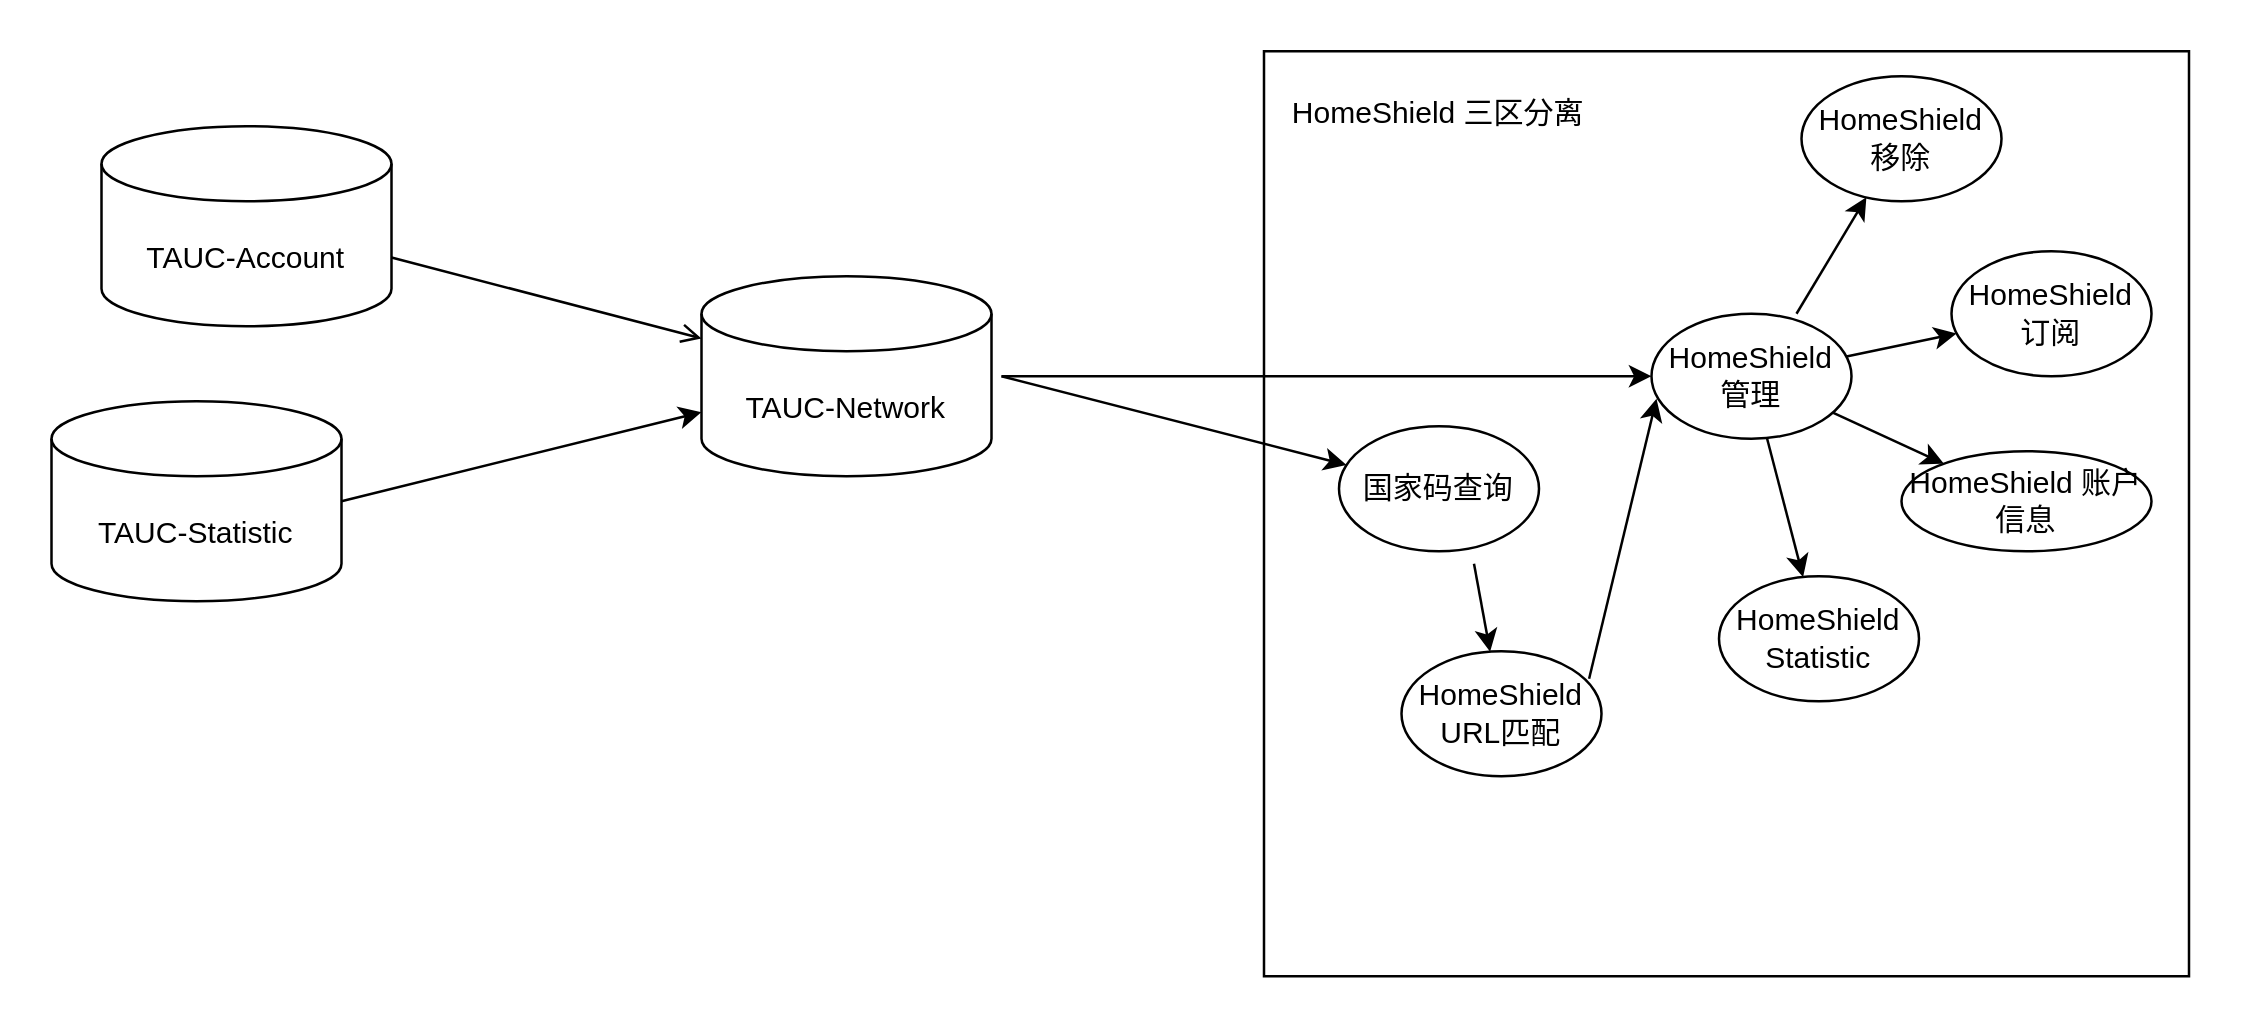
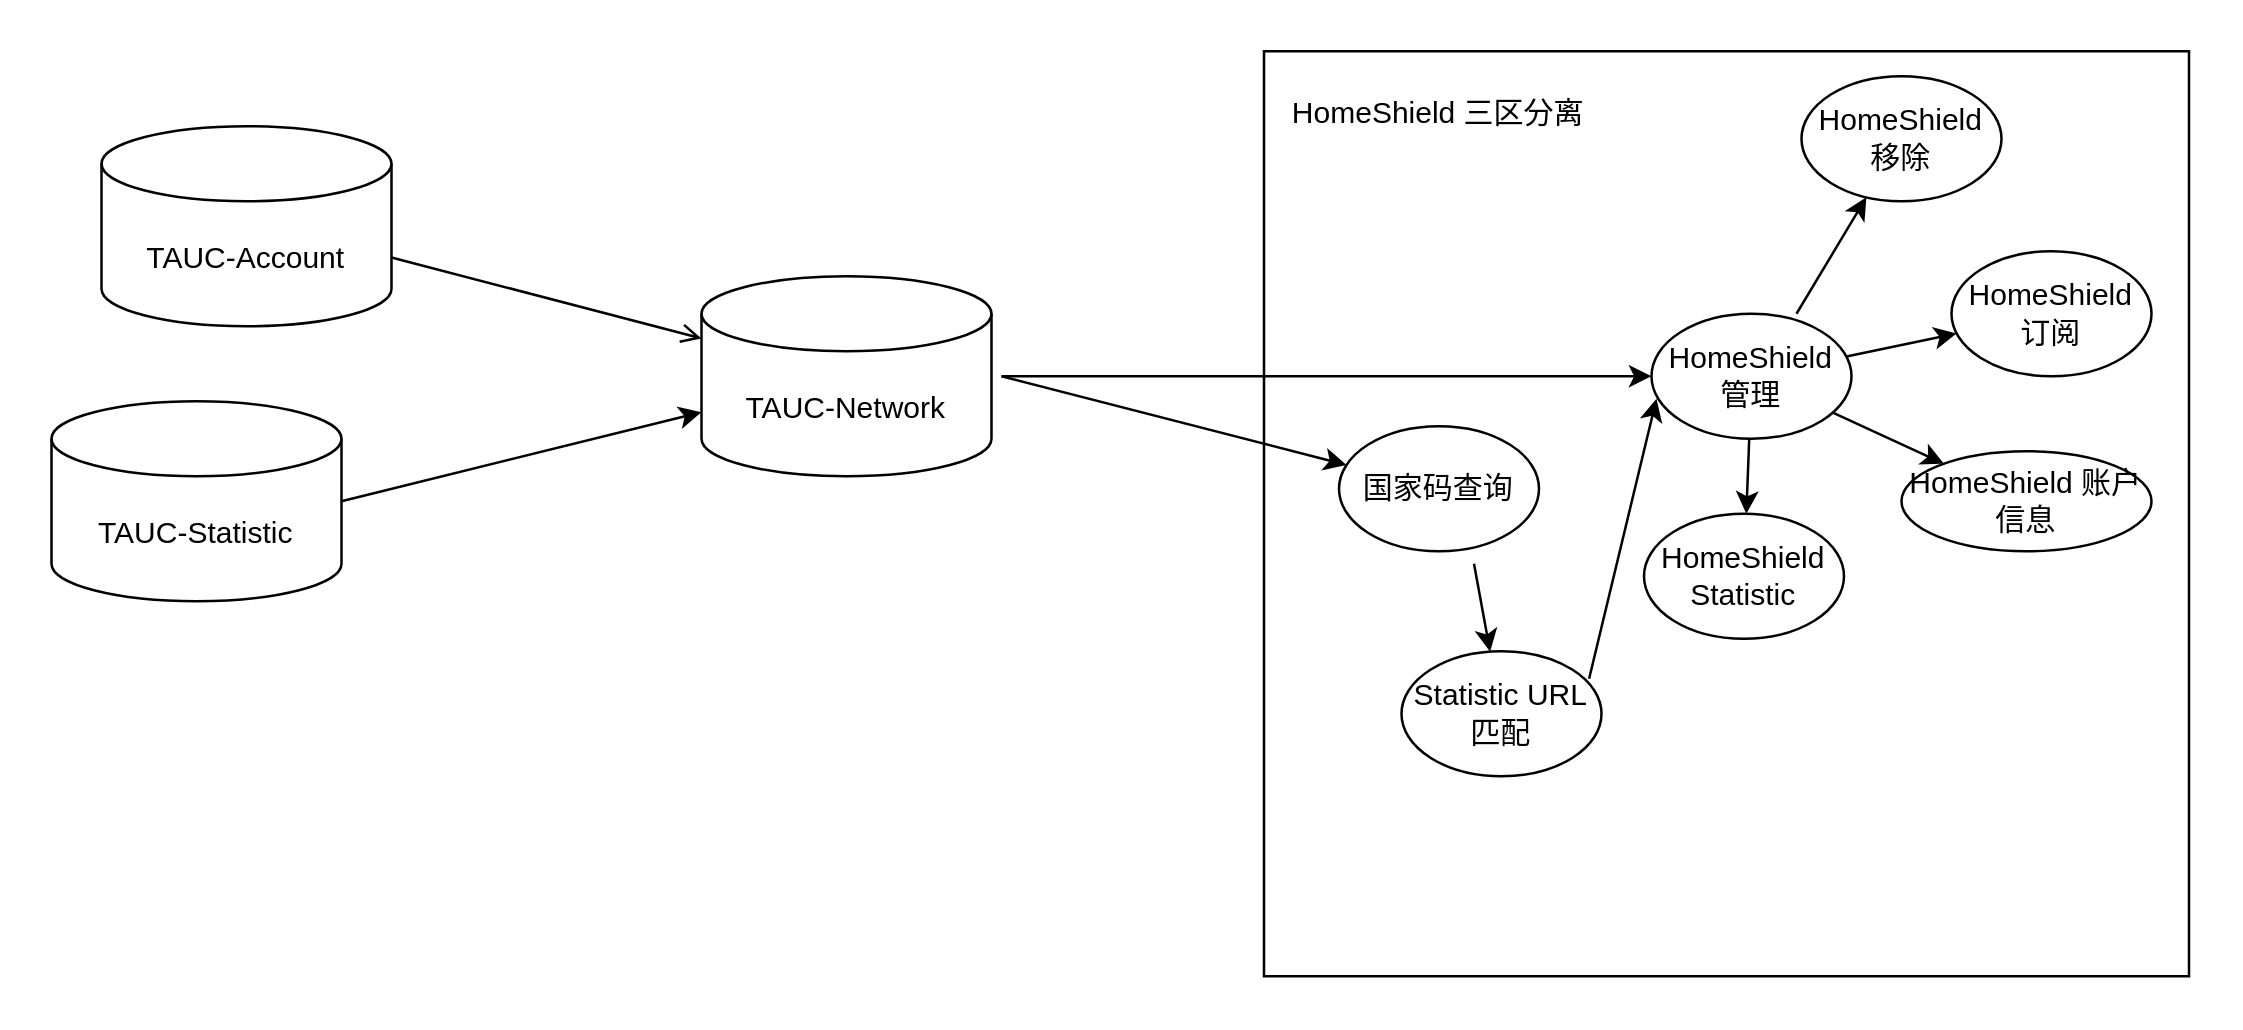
(1819, 639) -> (1744, 576)
(1501, 714) -> (1501, 714)
